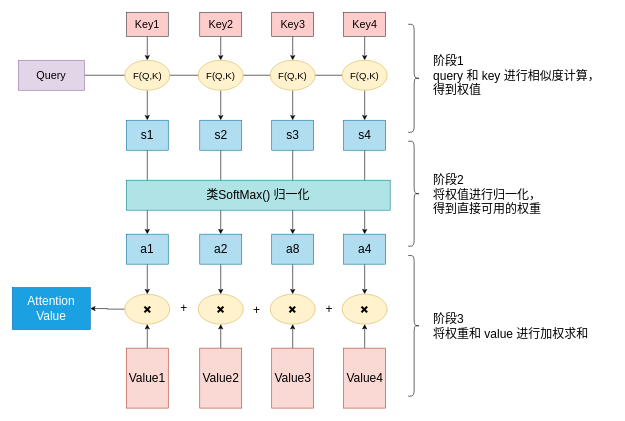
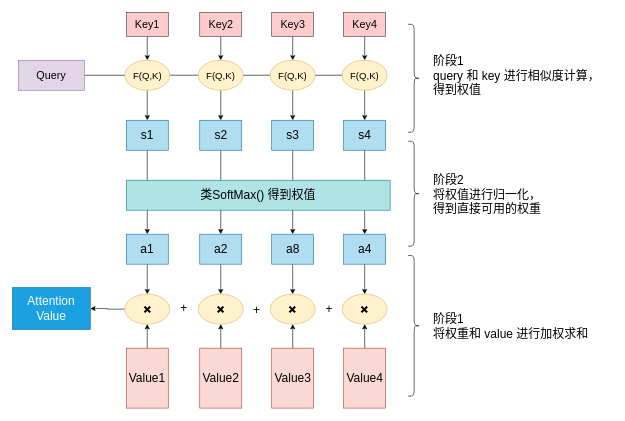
(258, 195) -> (258, 195)
(512, 326) -> (512, 326)
